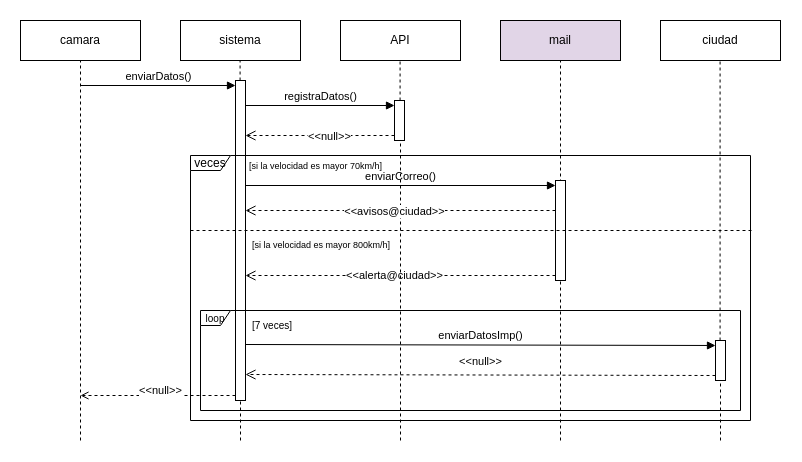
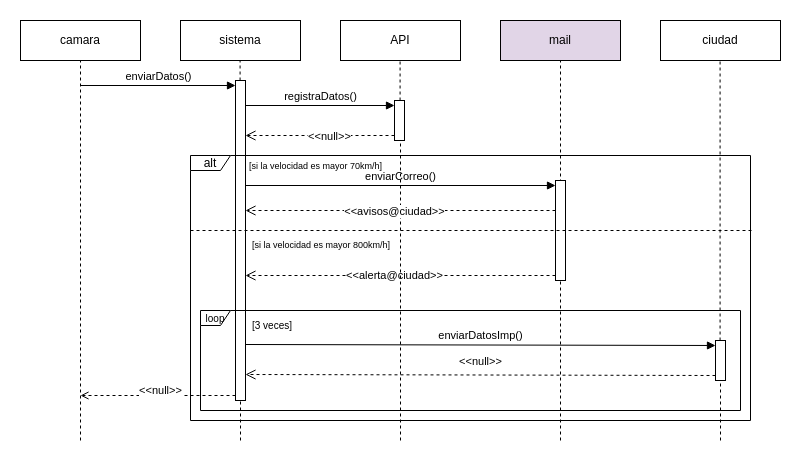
(211, 164) -> (211, 164)
(281, 326) -> (281, 326)
